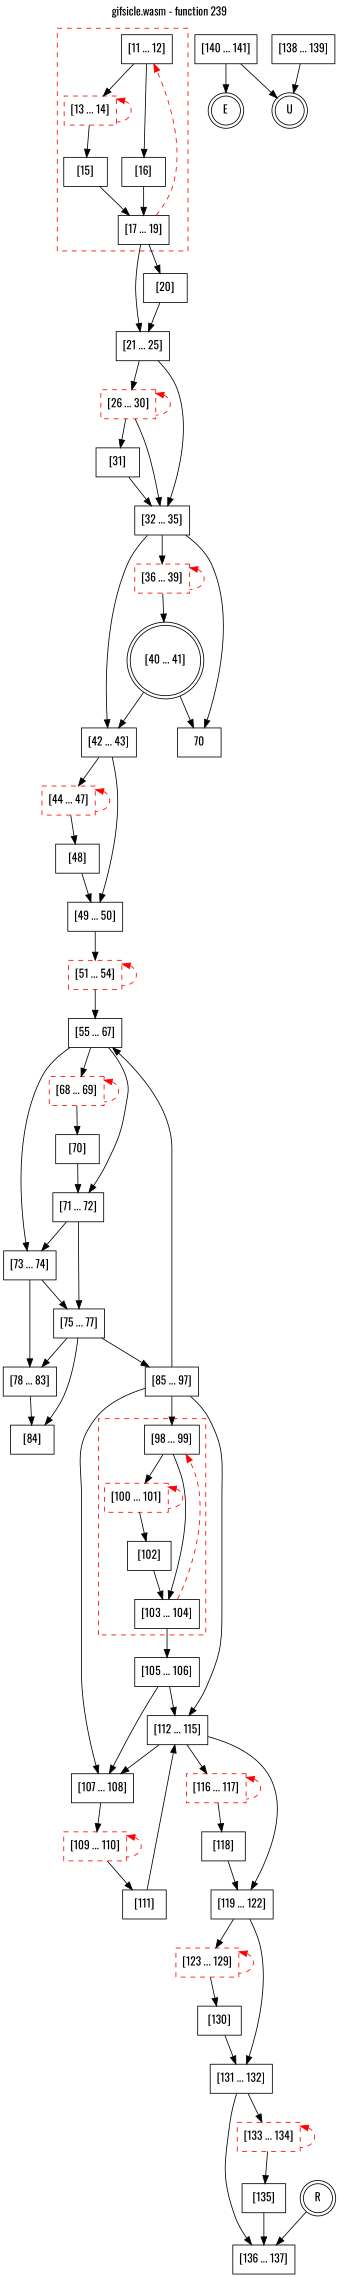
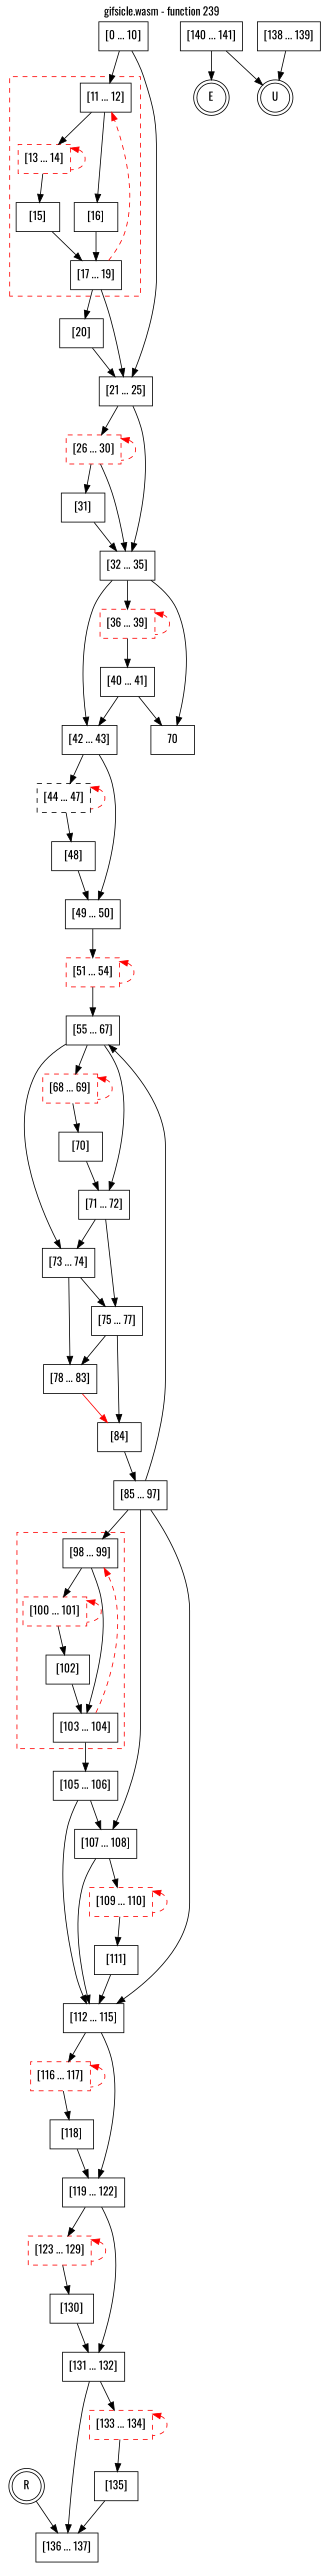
none -> (123, 36)
(165, 661) -> (127, 682)
(69, 801) -> (64, 798)
(122, 1350) -> (129, 1463)
(31, 1407) -> (92, 1405)
(143, 1757) -> (78, 1926)
